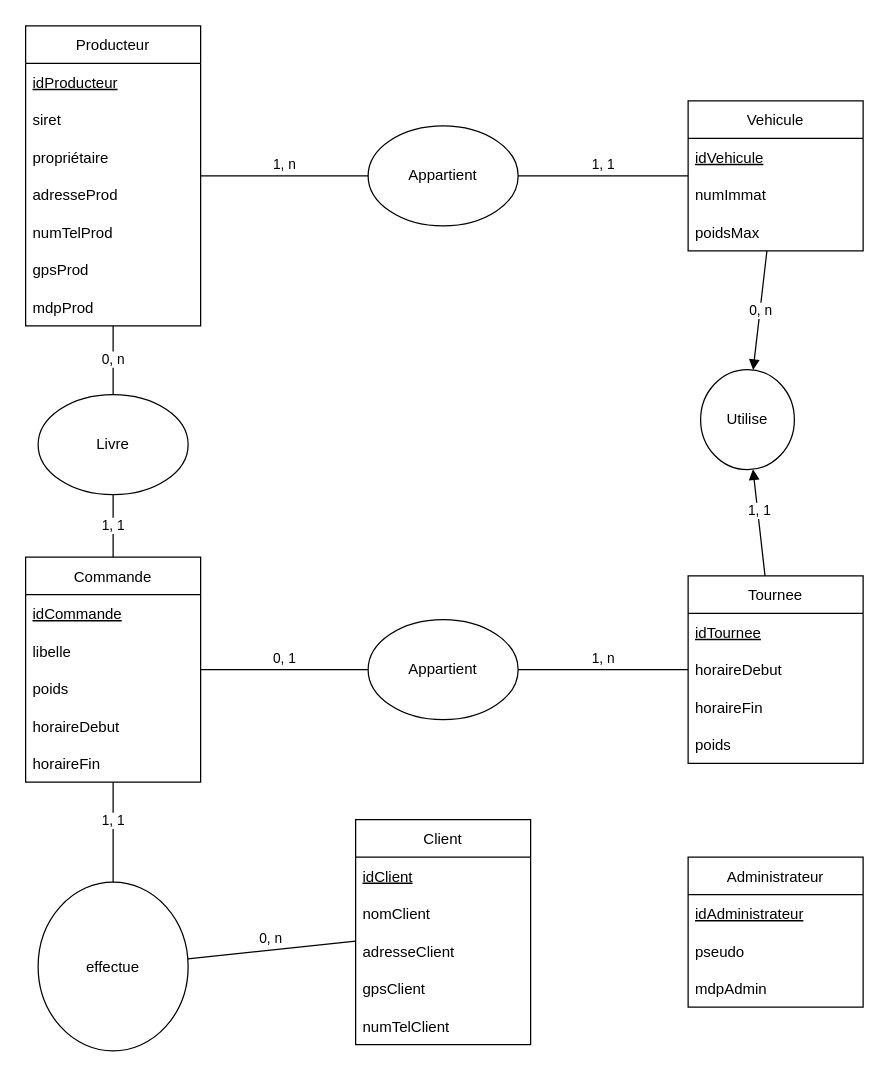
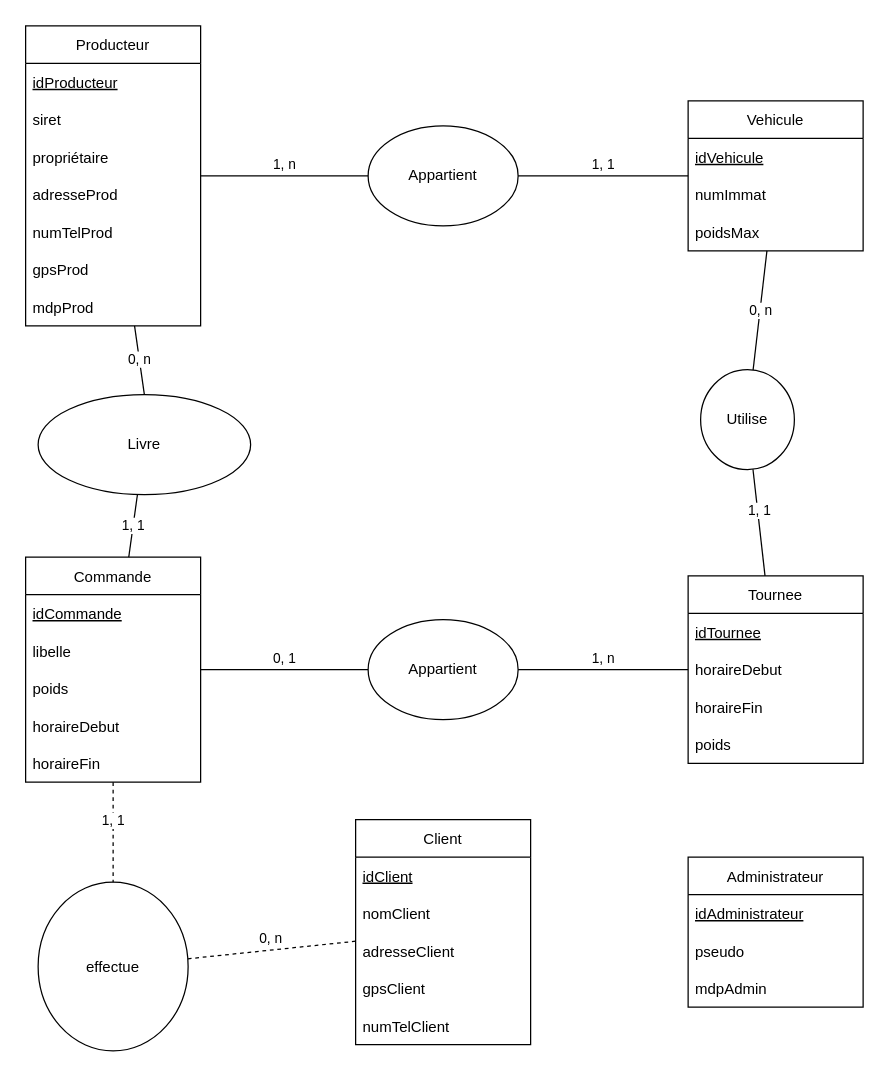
(754, 359) -> (754, 363)
(113, 444) -> (144, 444)
(754, 480) -> (754, 476)
(113, 855) -> (113, 855)
(271, 950) -> (271, 950)
